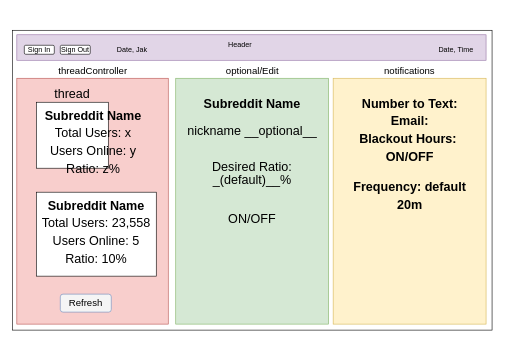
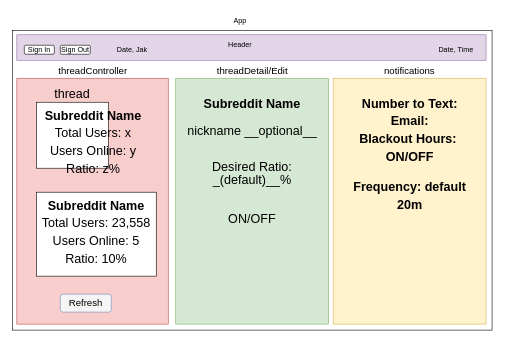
none -> (240, 21)
(253, 72) -> (253, 72)
